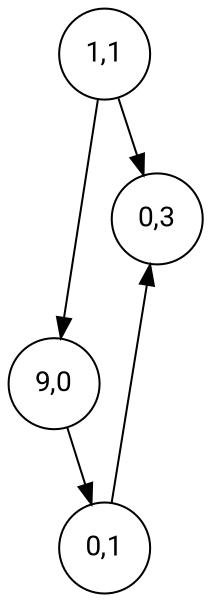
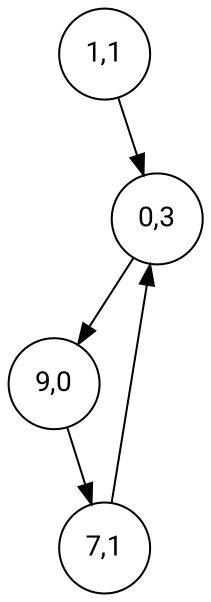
(81, 209) -> (111, 292)
(105, 548) -> (105, 548)
